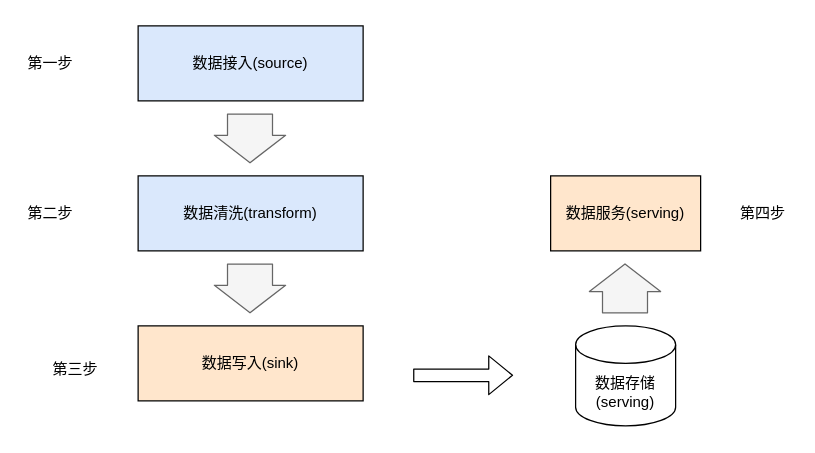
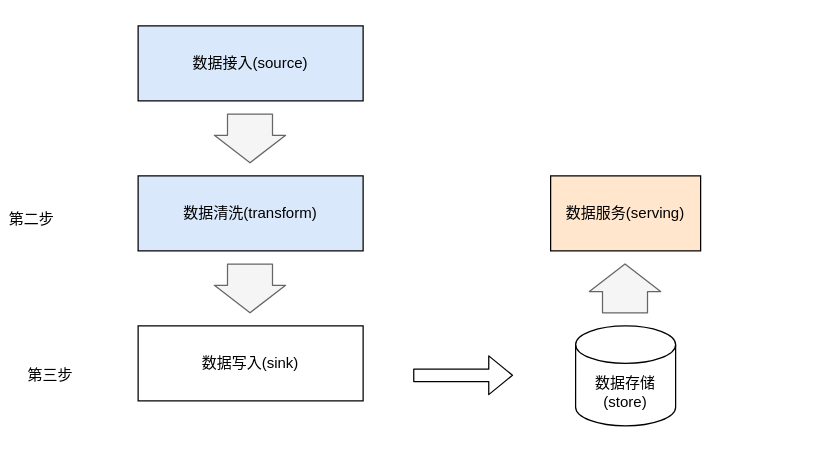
(51, 63) -> none
(51, 213) -> (32, 219)
(763, 213) -> none
(251, 363) -> (251, 363)
(76, 369) -> (51, 376)
(626, 392) -> (626, 392)
